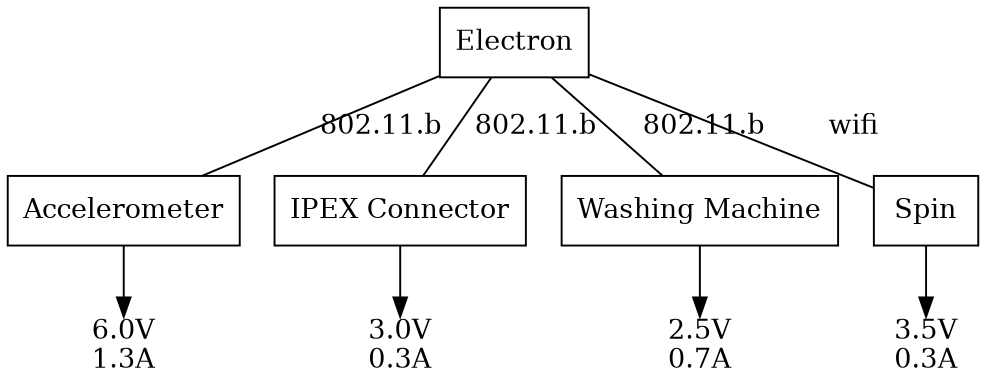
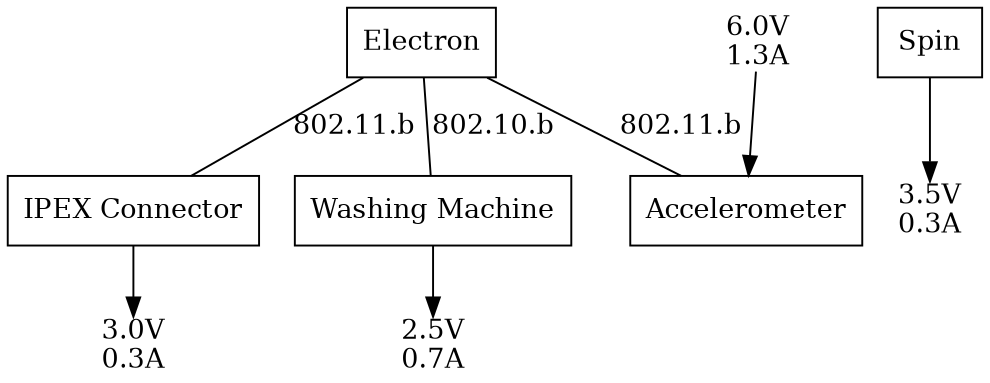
(700, 127) -> (489, 127)
(731, 131) -> none
(124, 272) -> (753, 114)
